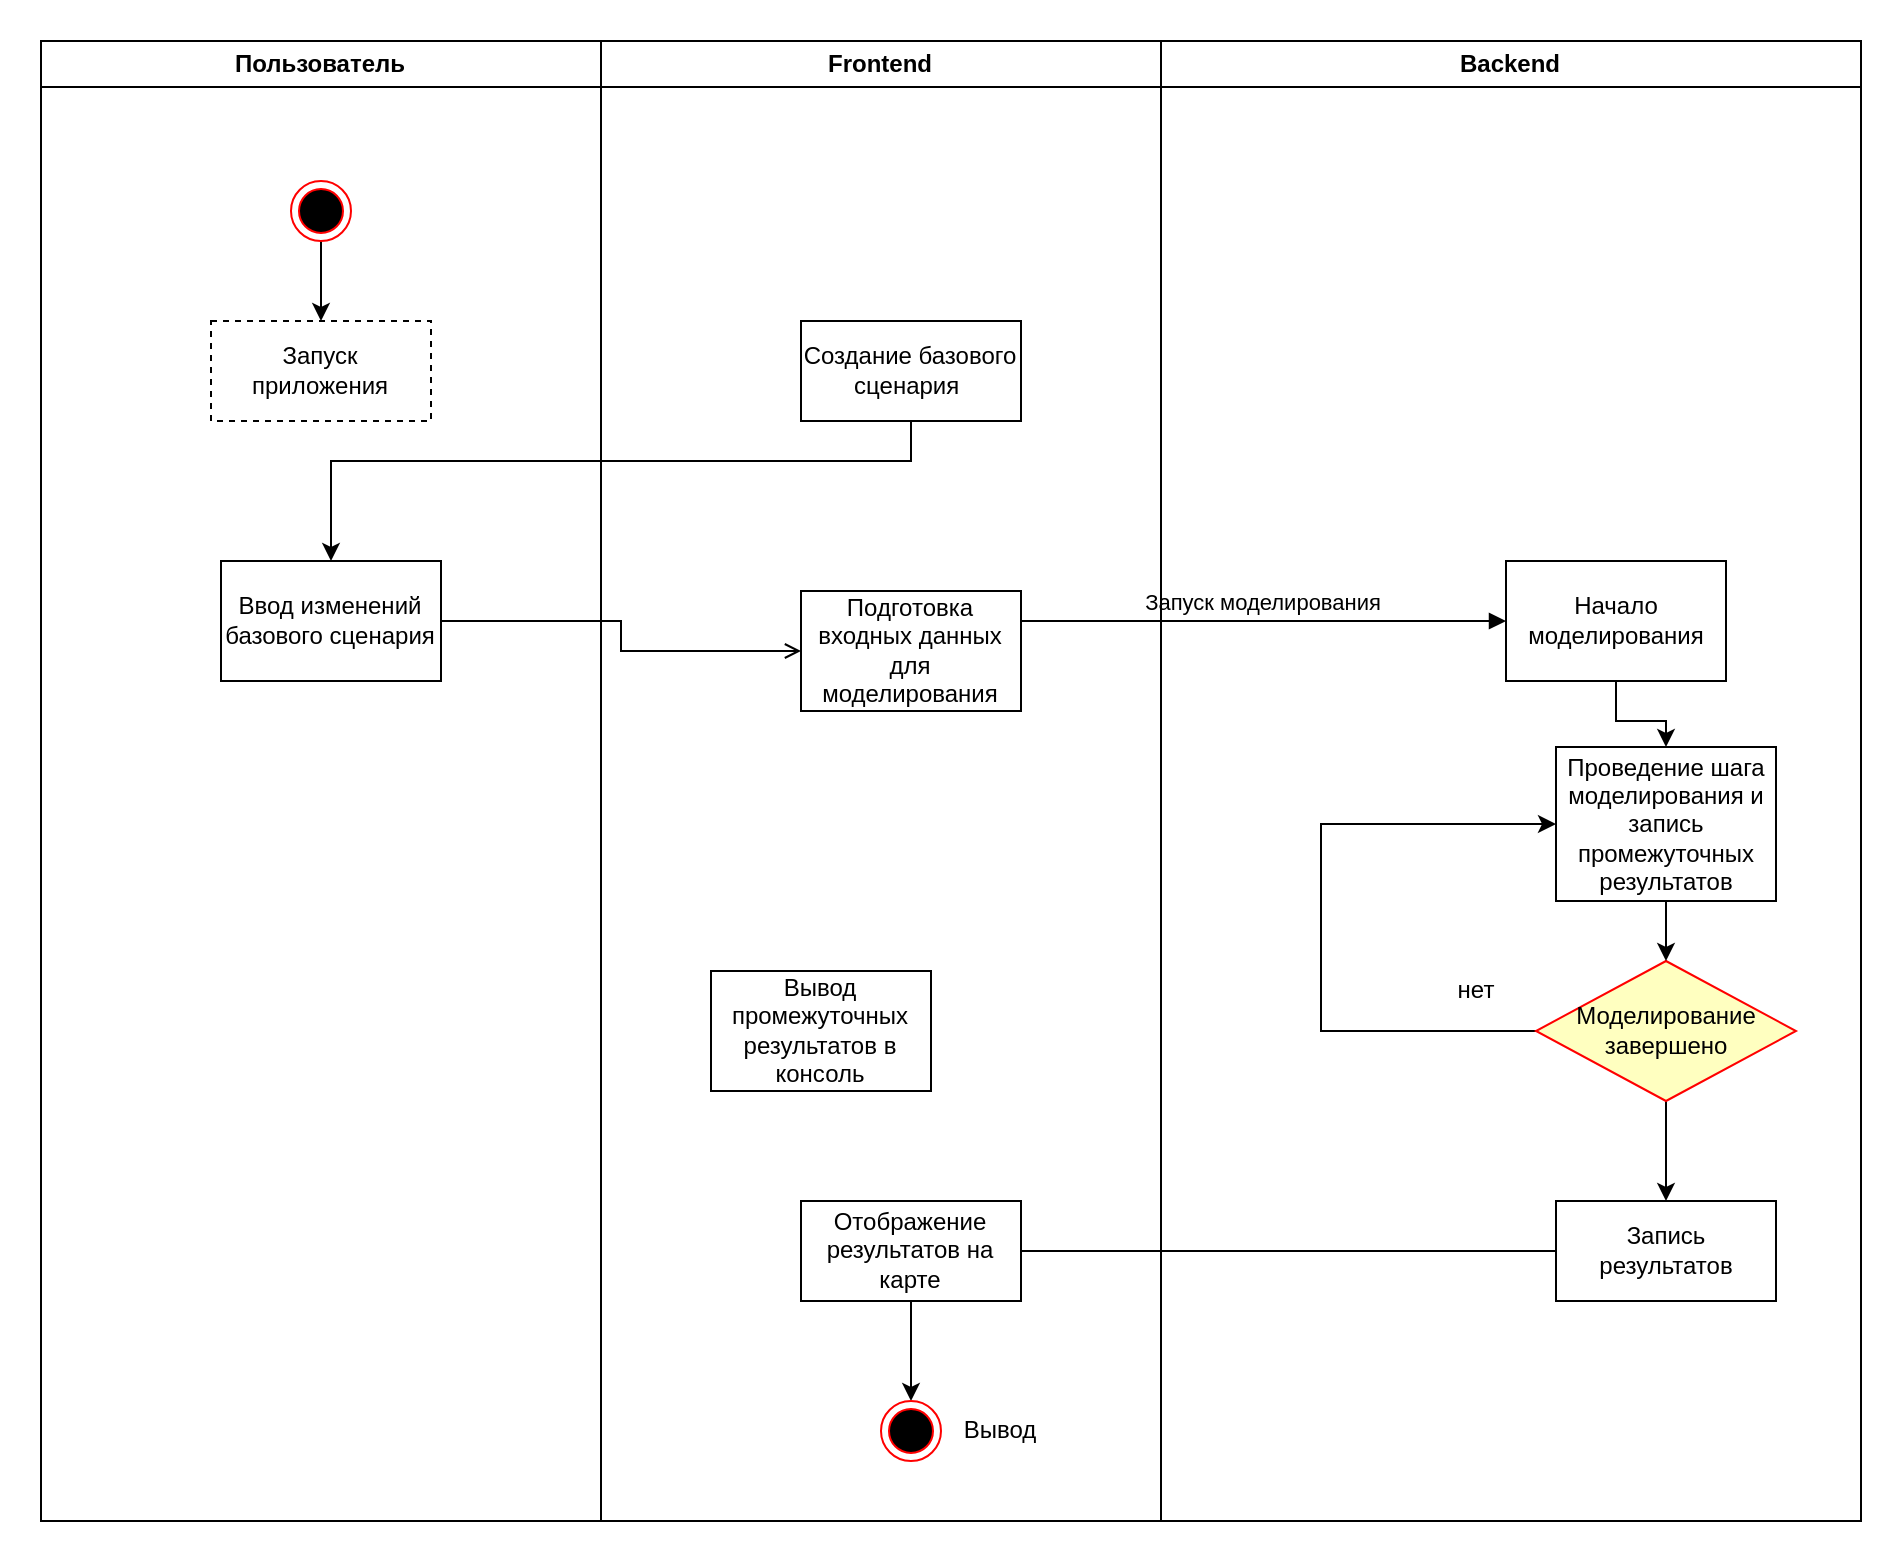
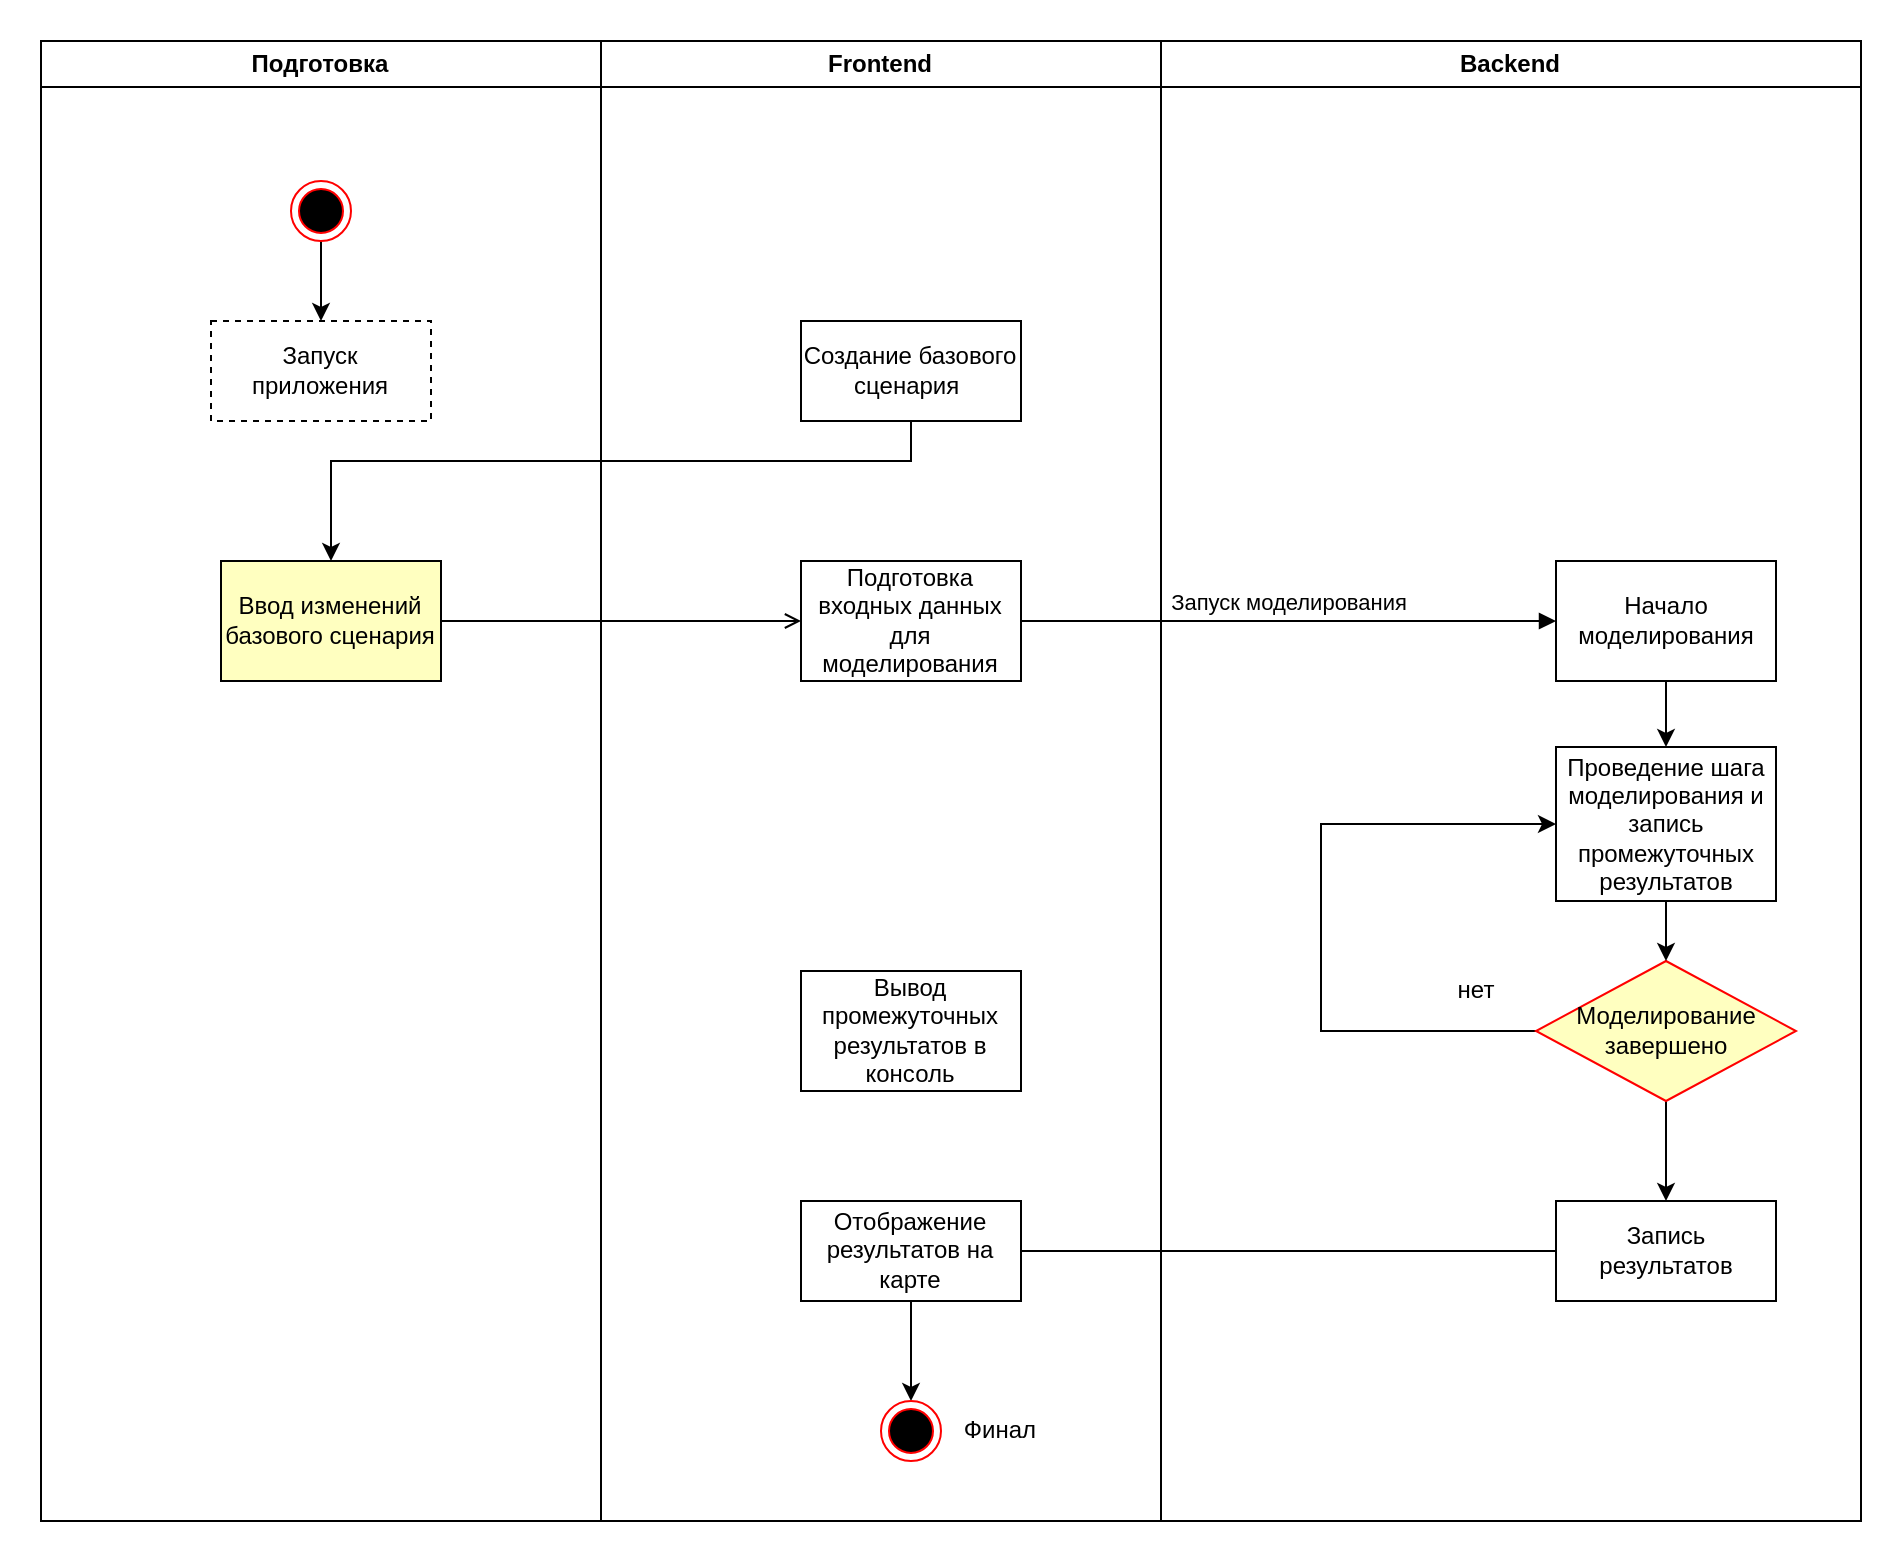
(321, 65) -> (321, 65)
(331, 621) -> (331, 621)
(1616, 621) -> (1666, 621)
(911, 651) -> (911, 621)
(821, 1031) -> (911, 1031)
(1001, 1431) -> (1001, 1431)
